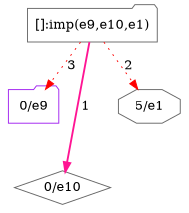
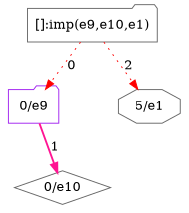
(72, 66) -> (72, 66)
(78, 102) -> (47, 144)
